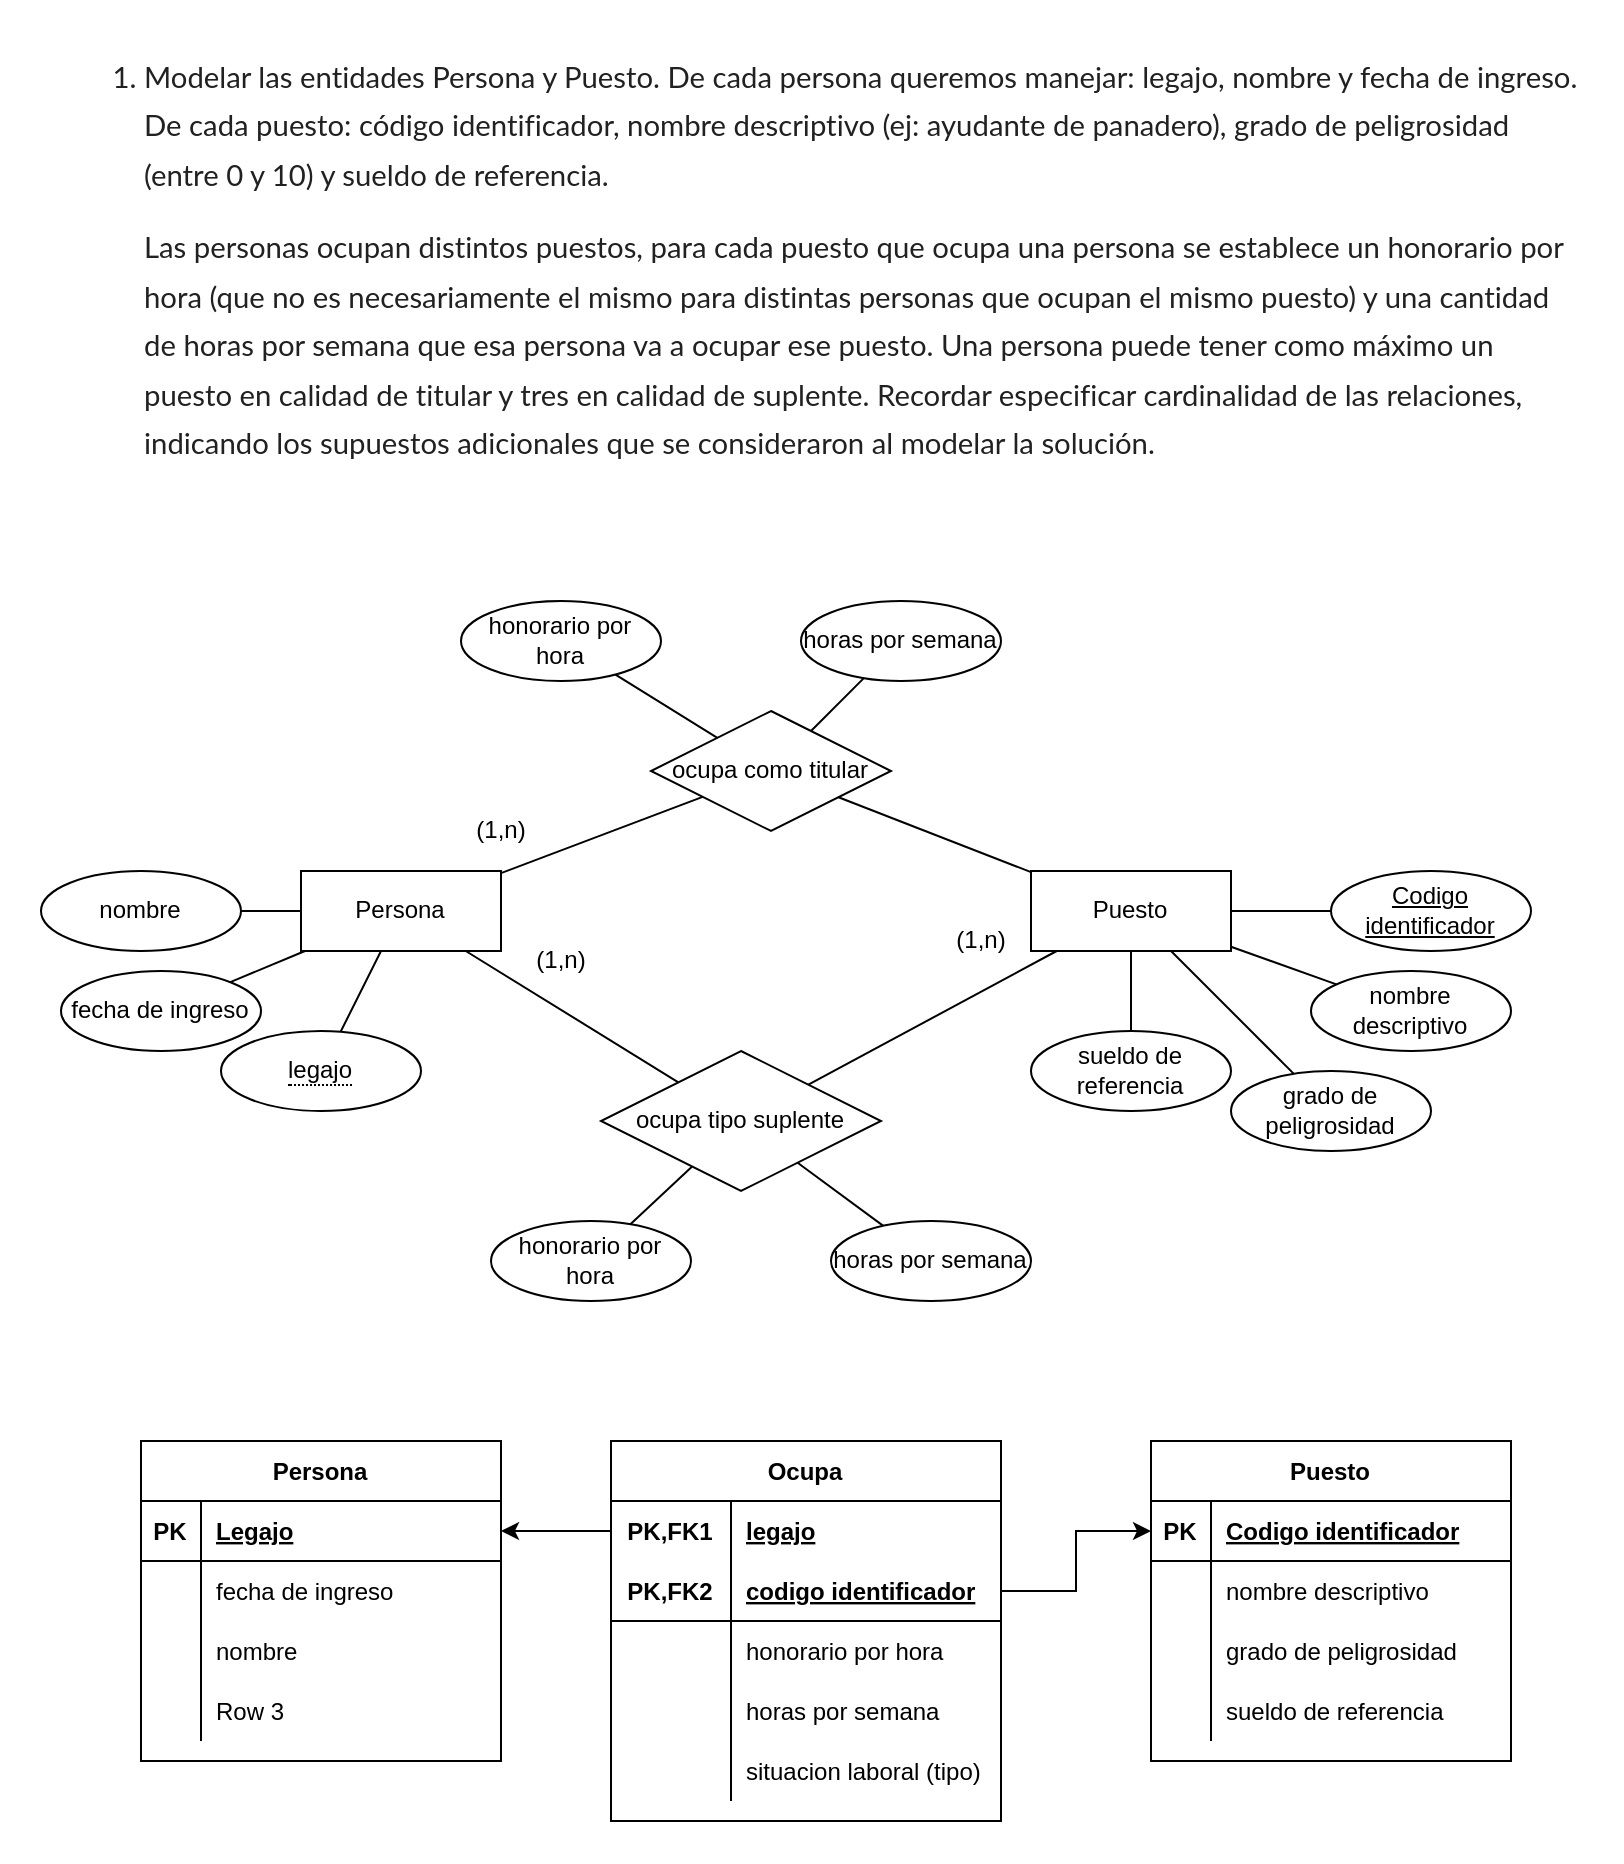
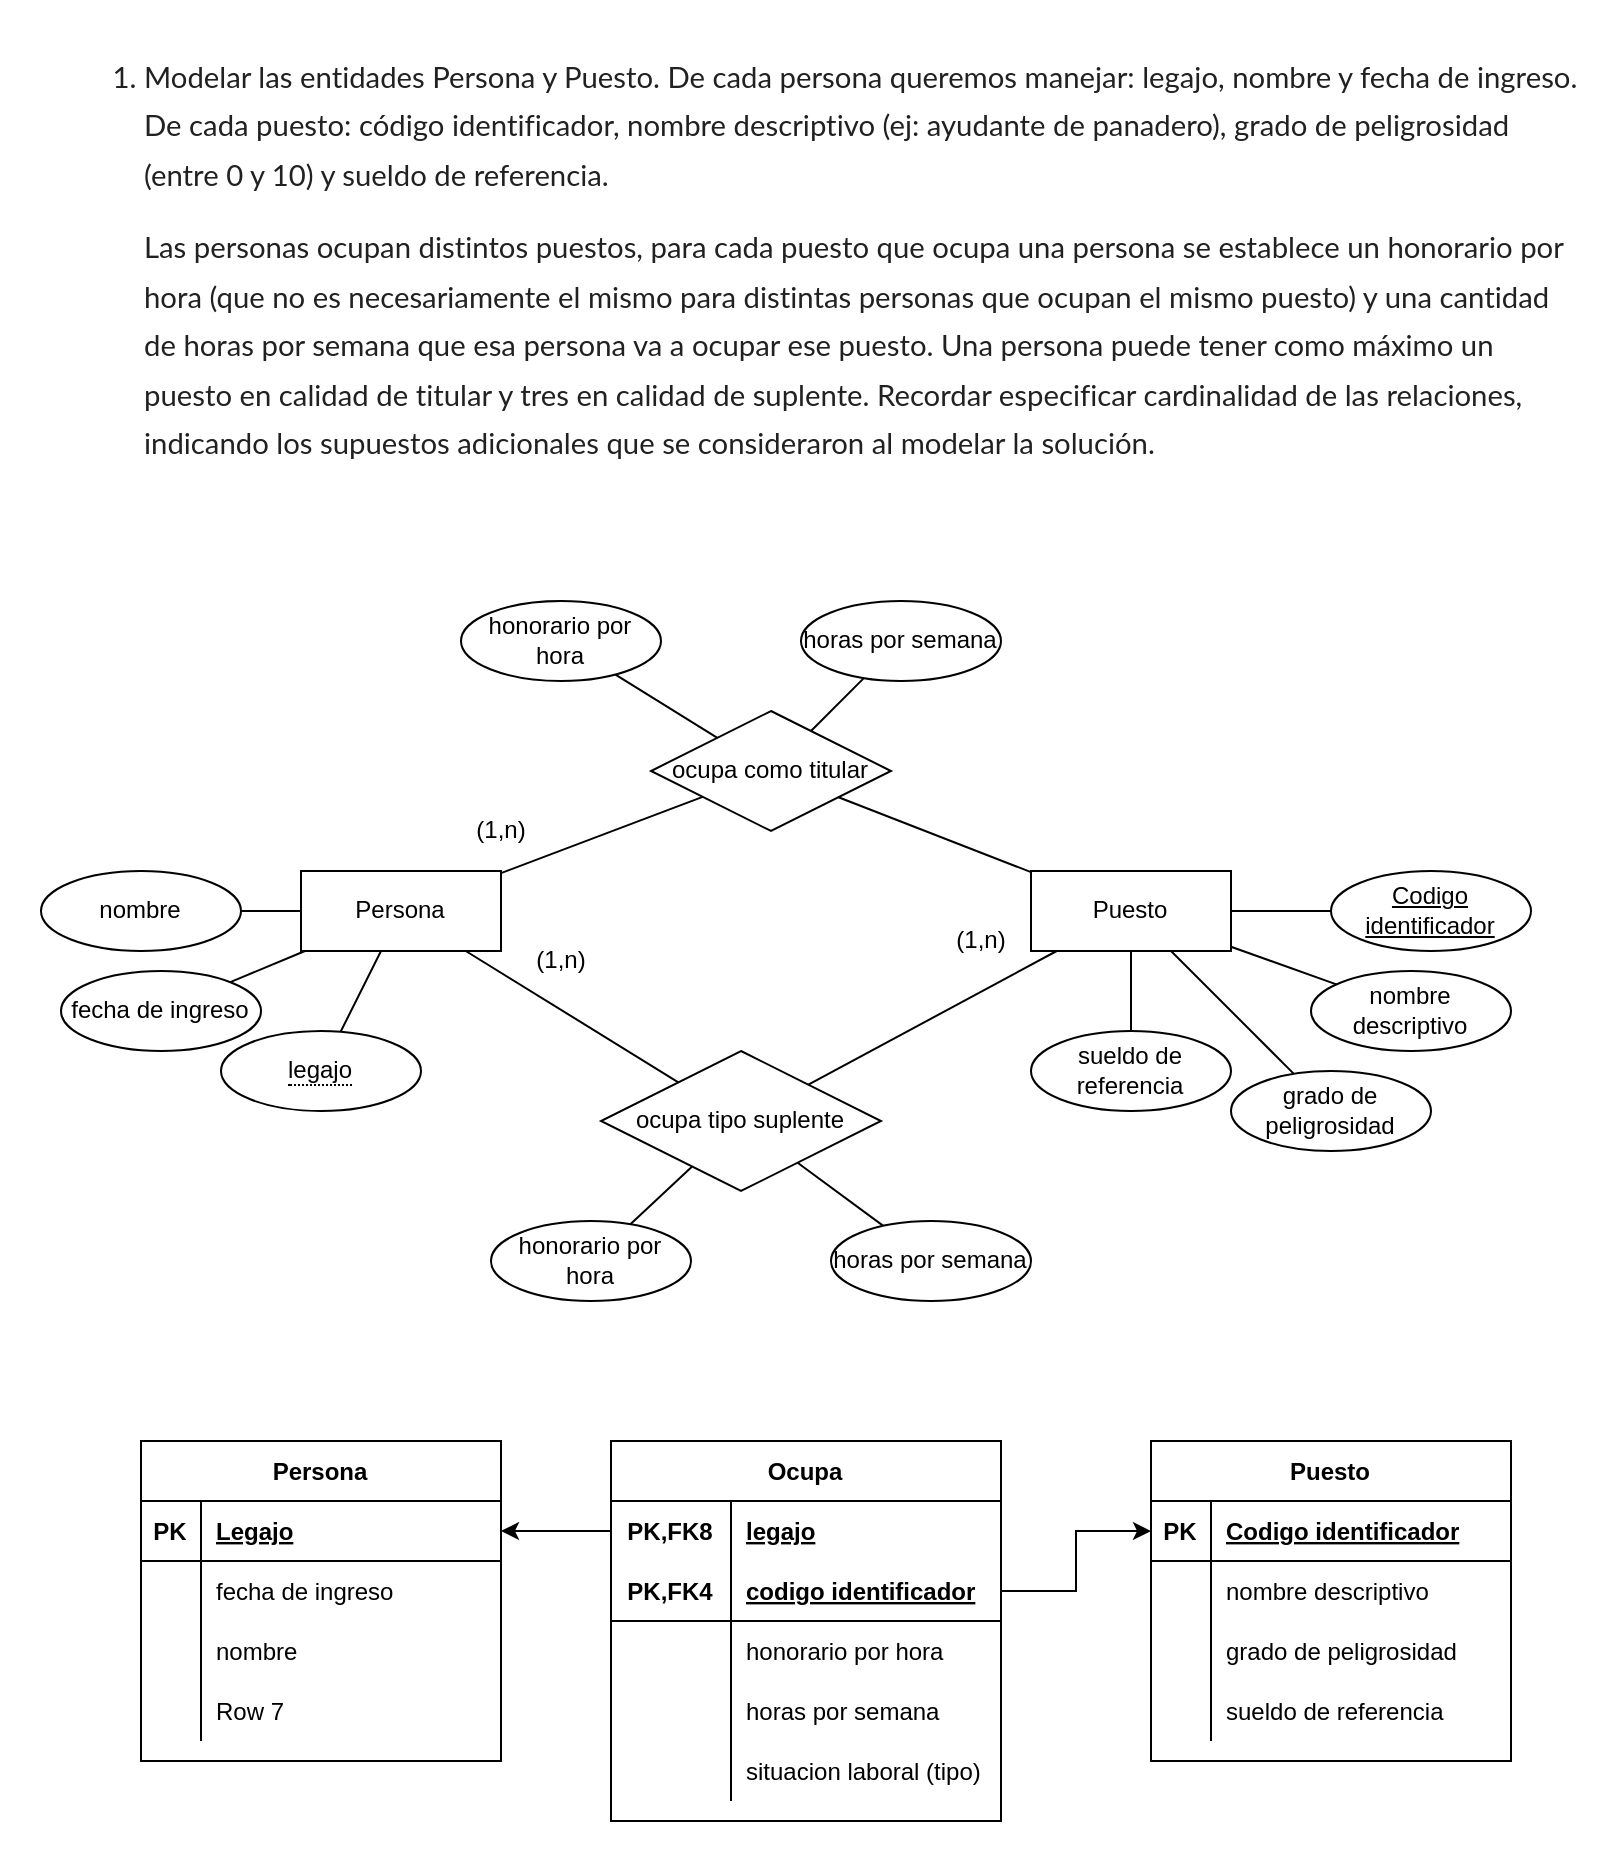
(670, 1532) -> (670, 1532)
(670, 1592) -> (670, 1592)
(246, 1712) -> (246, 1712)
